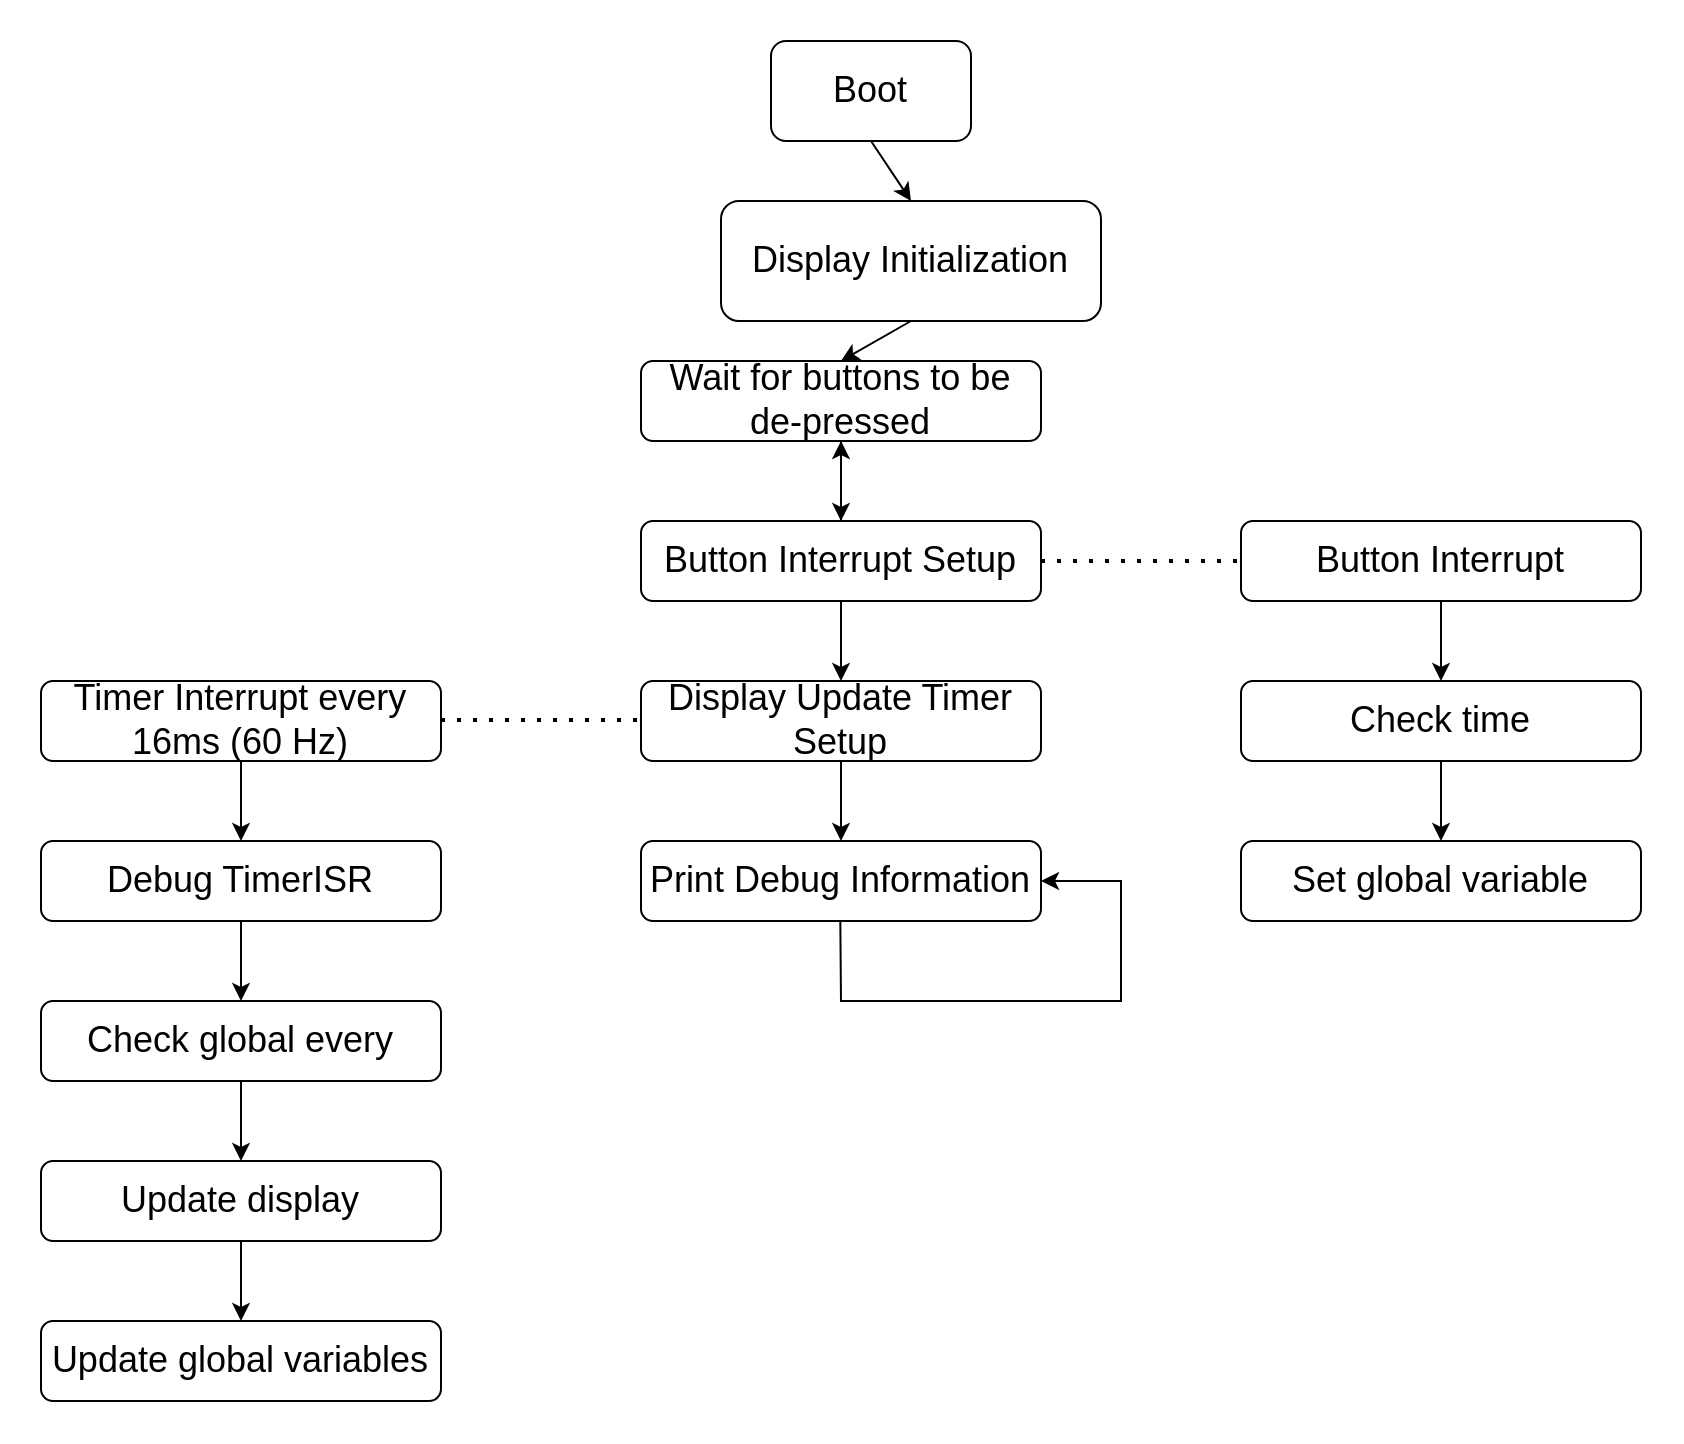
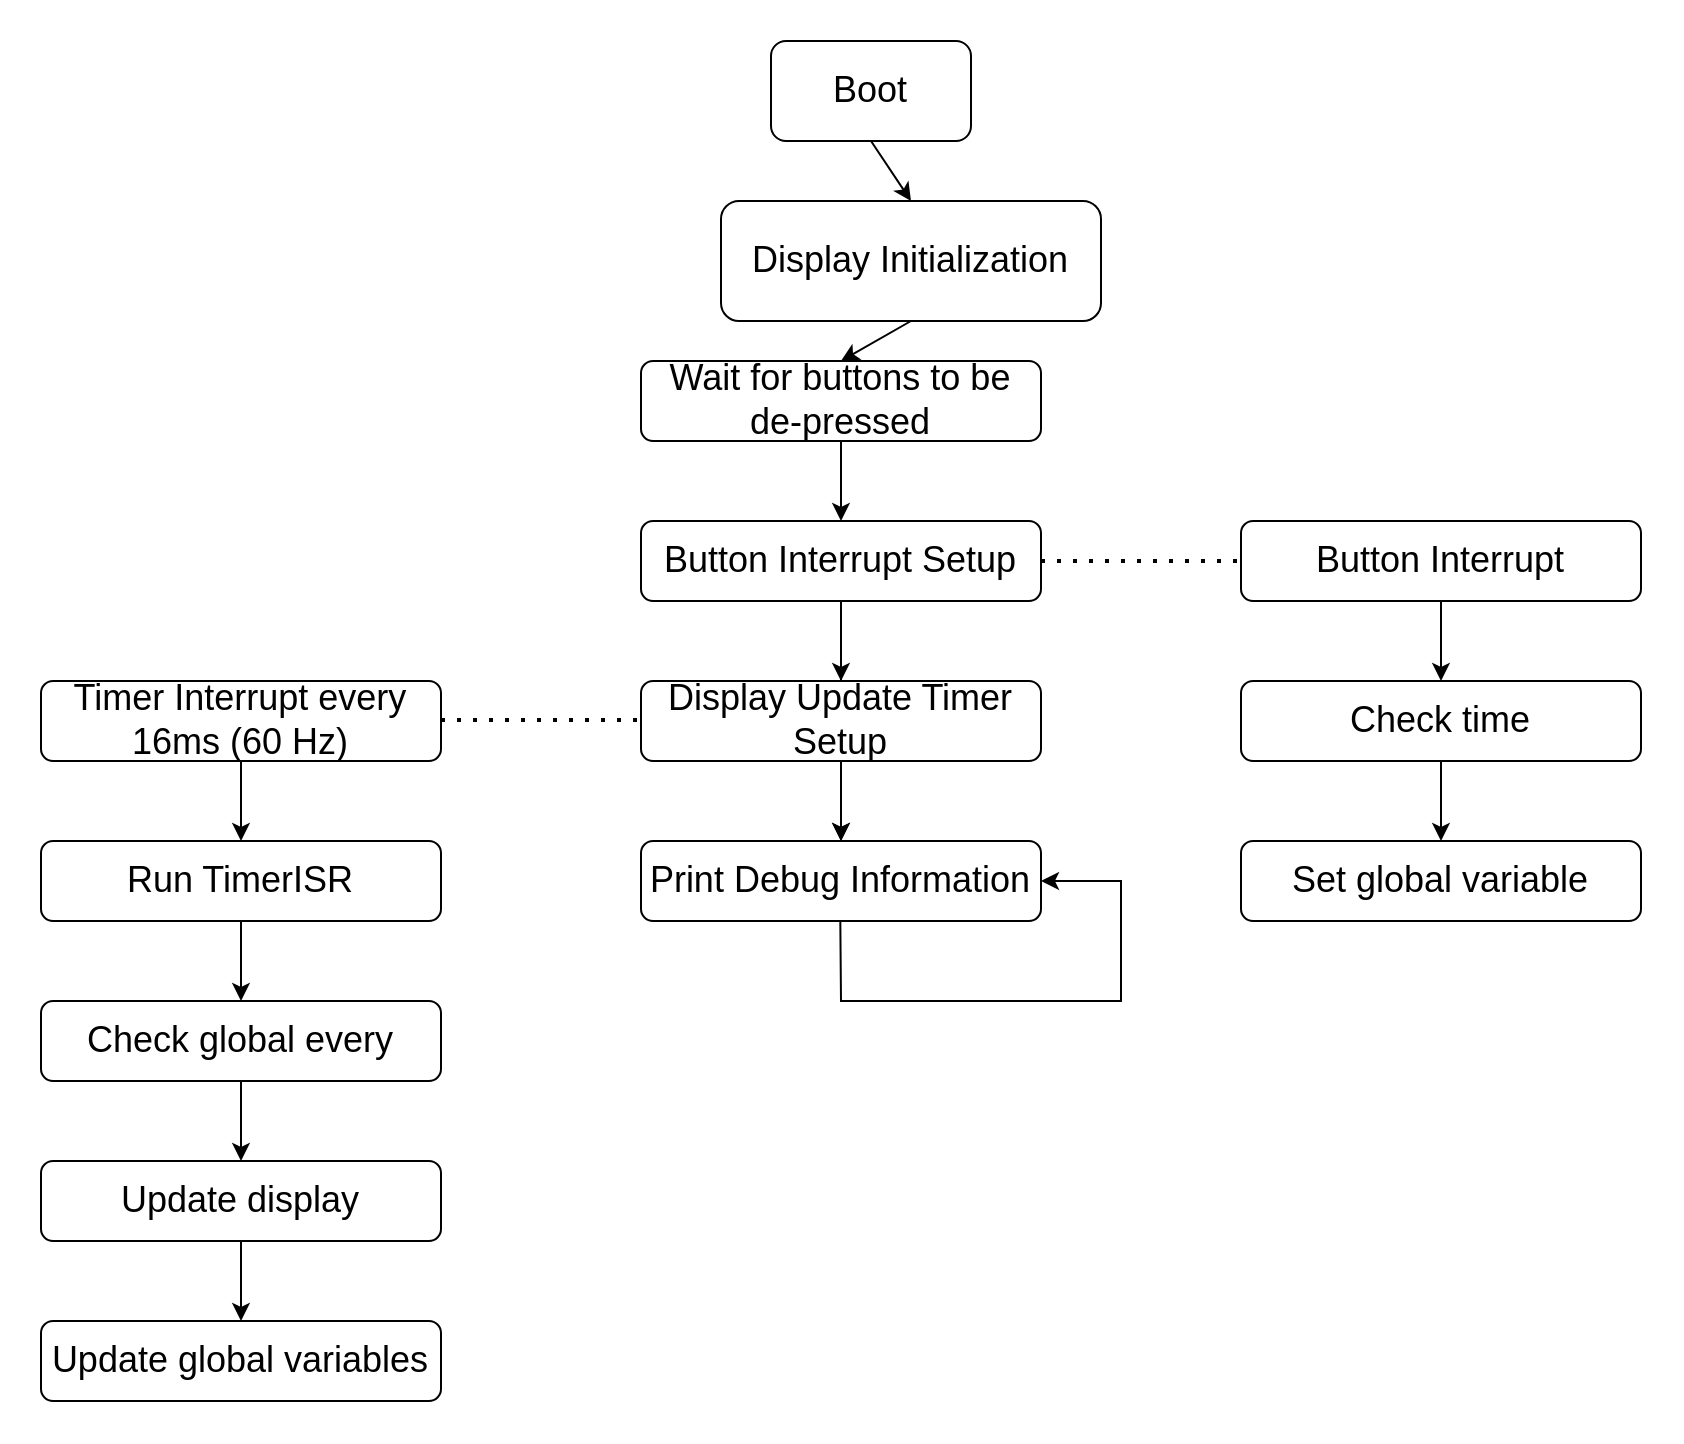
(841, 519) -> (841, 679)
(241, 881) -> (241, 881)
